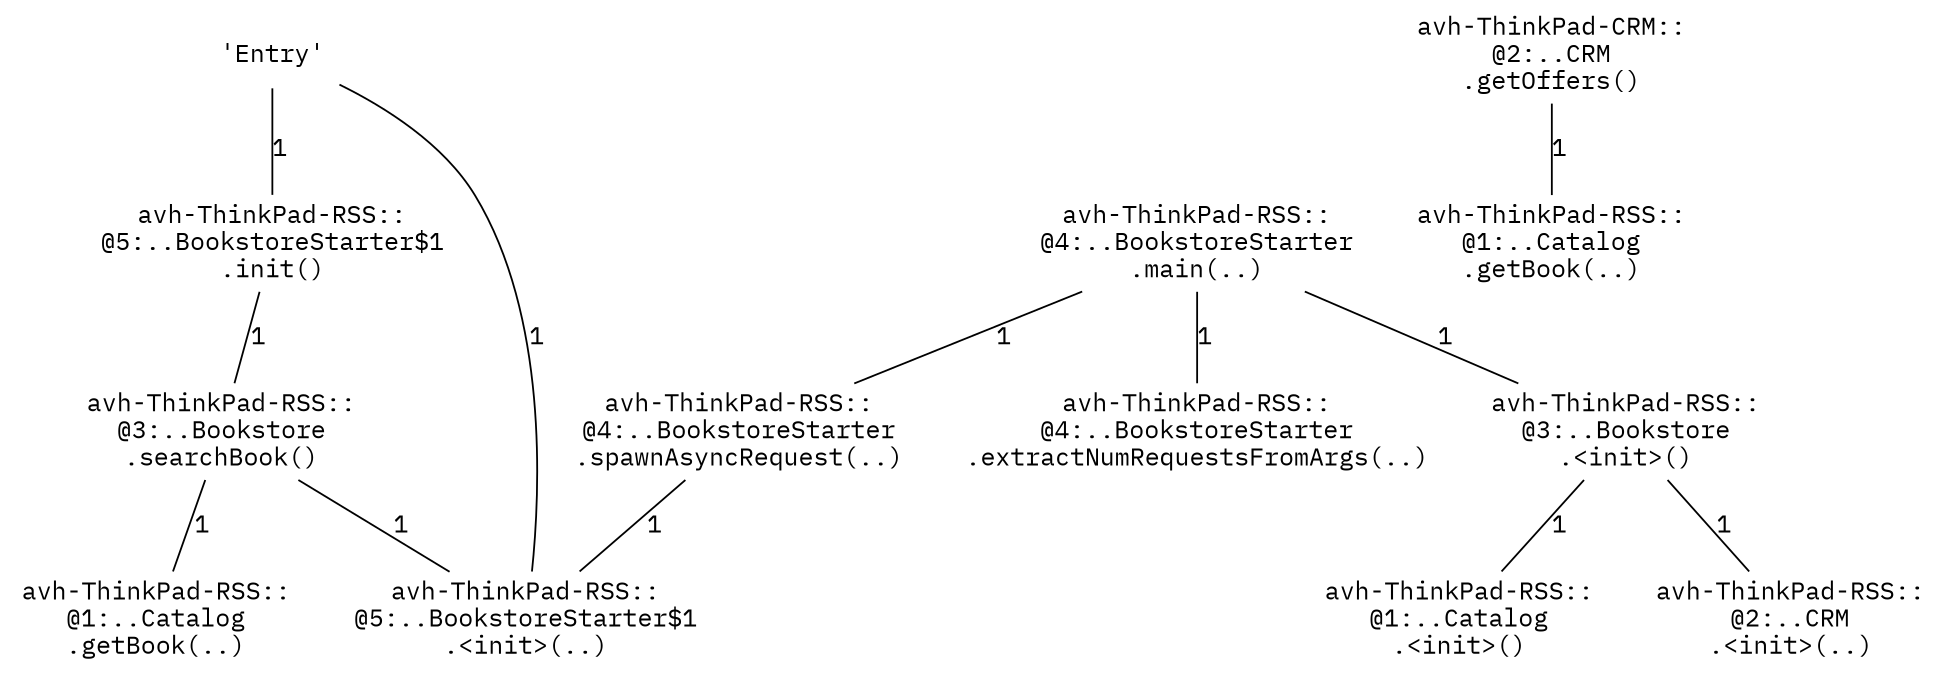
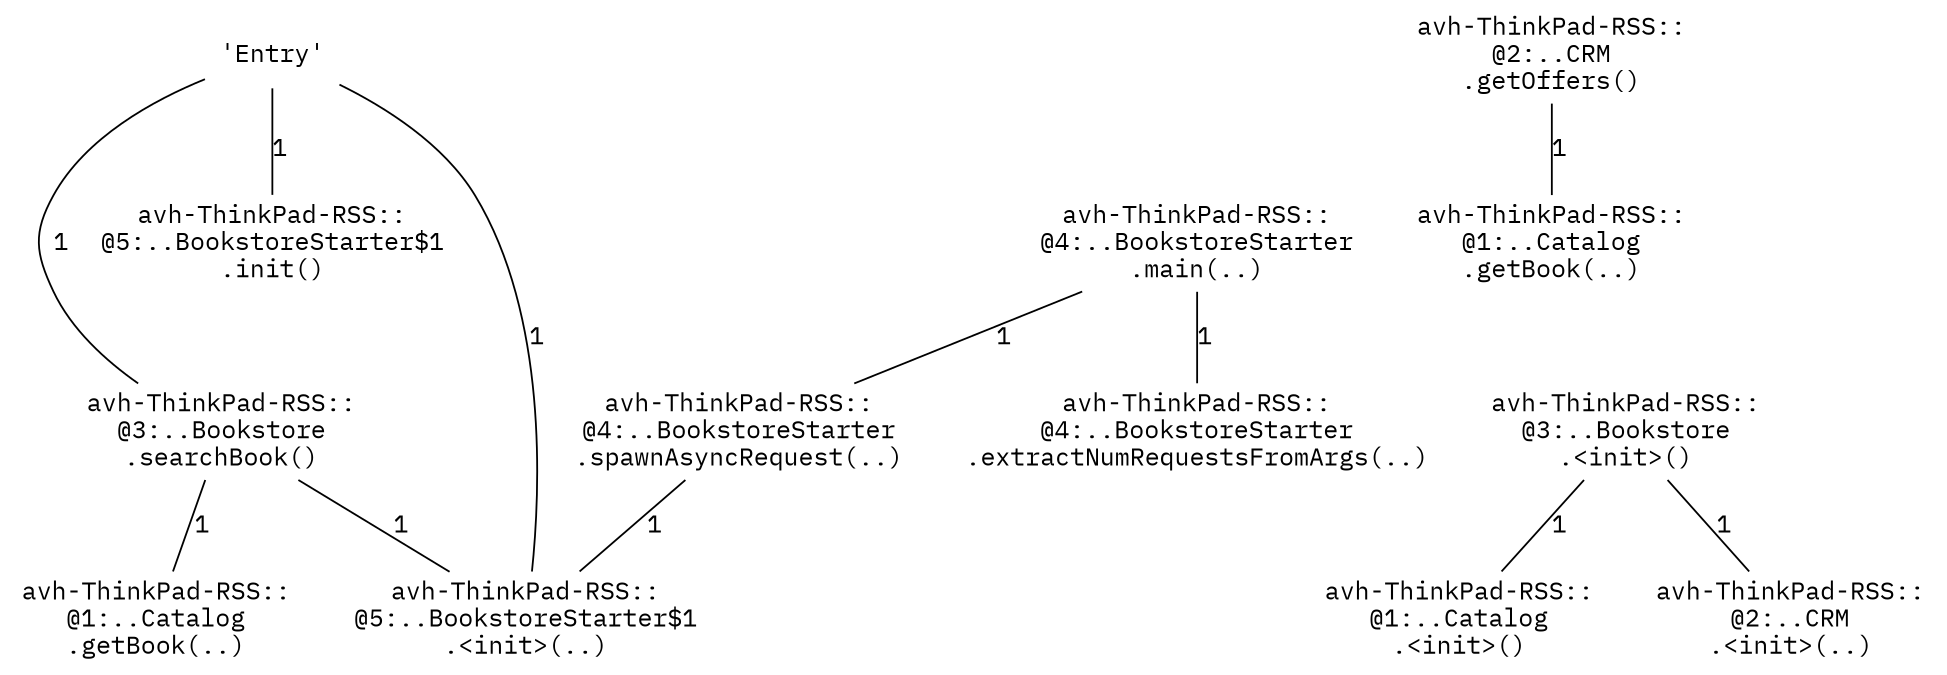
(1552, 55) -> (1552, 55)
(247, 338) -> (46, 210)
(1412, 338) -> none
